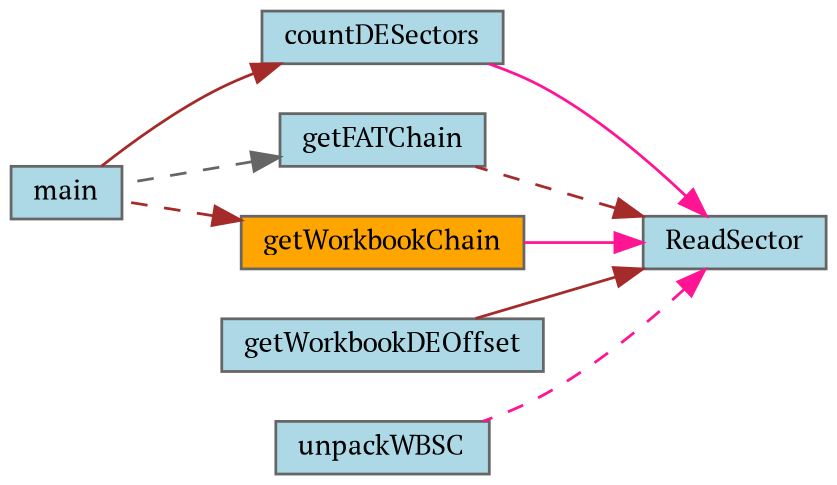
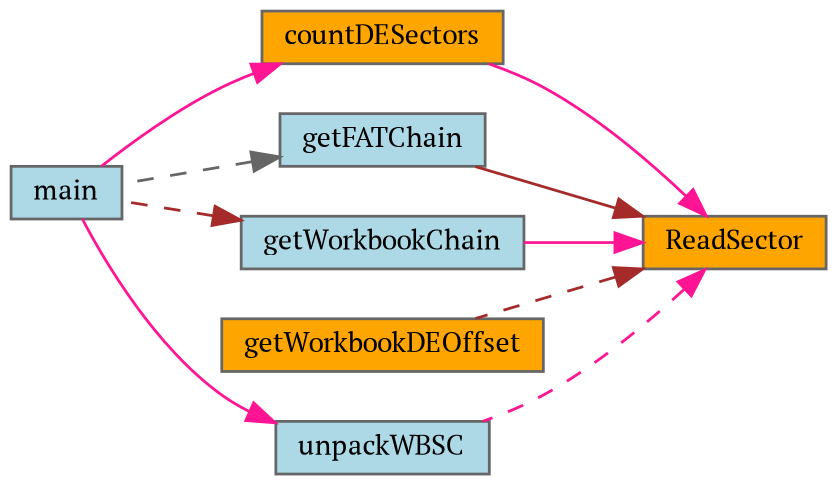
(383, 37) -> (383, 37)
(174, 114) -> (174, 114)
(545, 187) -> (545, 187)
(383, 243) -> (383, 243)
(735, 243) -> (735, 243)
(545, 298) -> (545, 298)
none -> (153, 327)
(383, 345) -> (383, 345)
